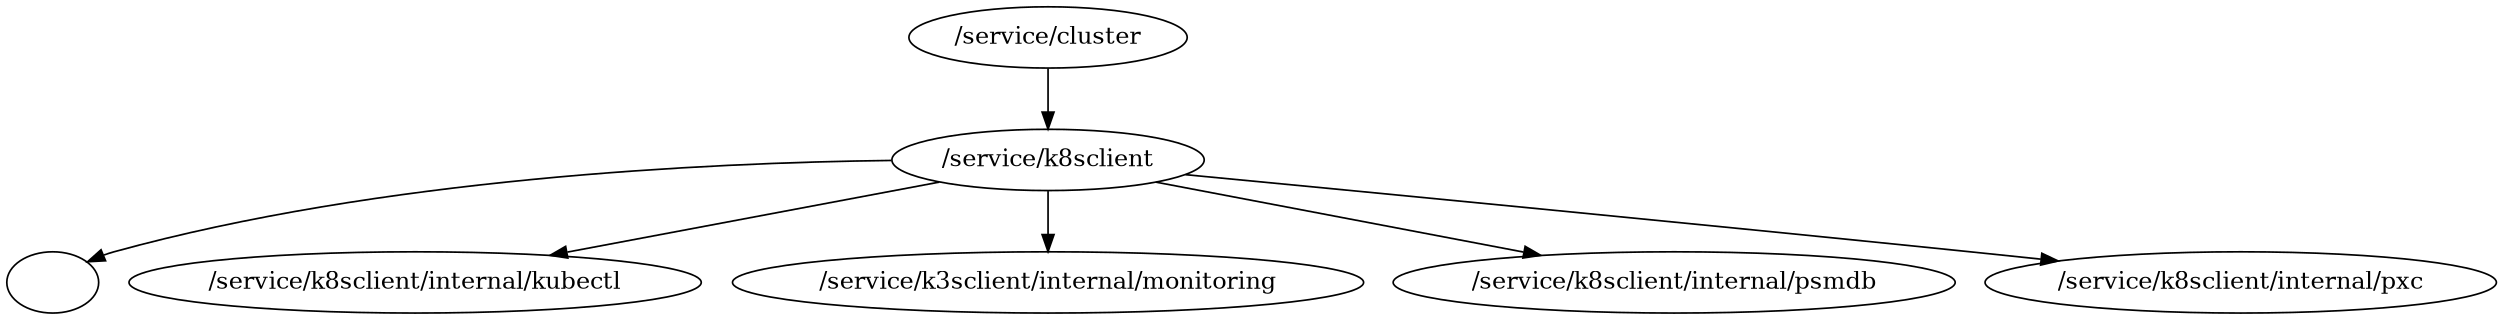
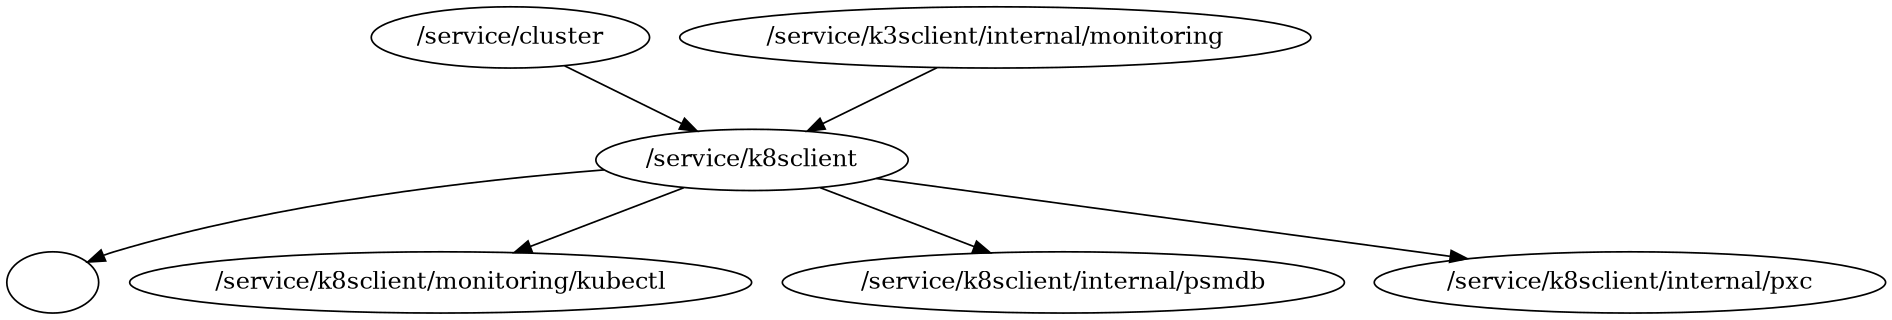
(1048, 213) -> (880, 96)
(415, 282) -> (441, 282)
